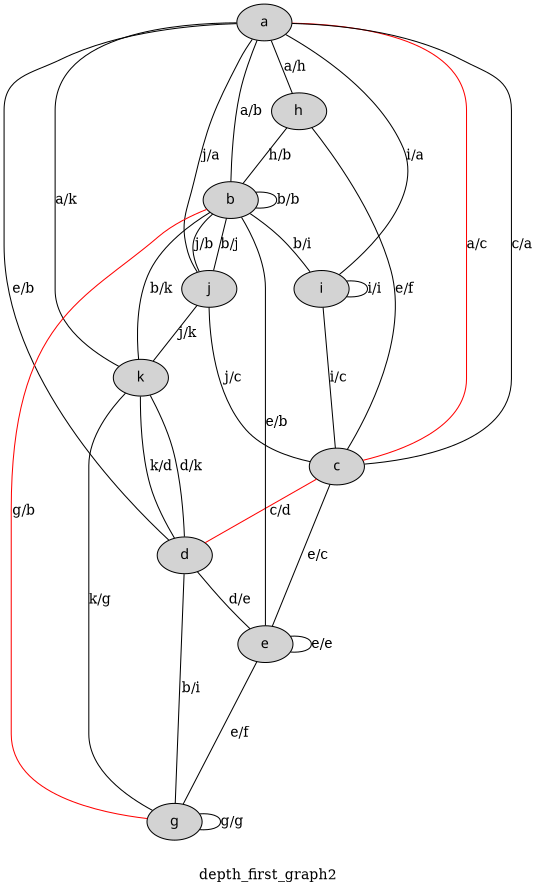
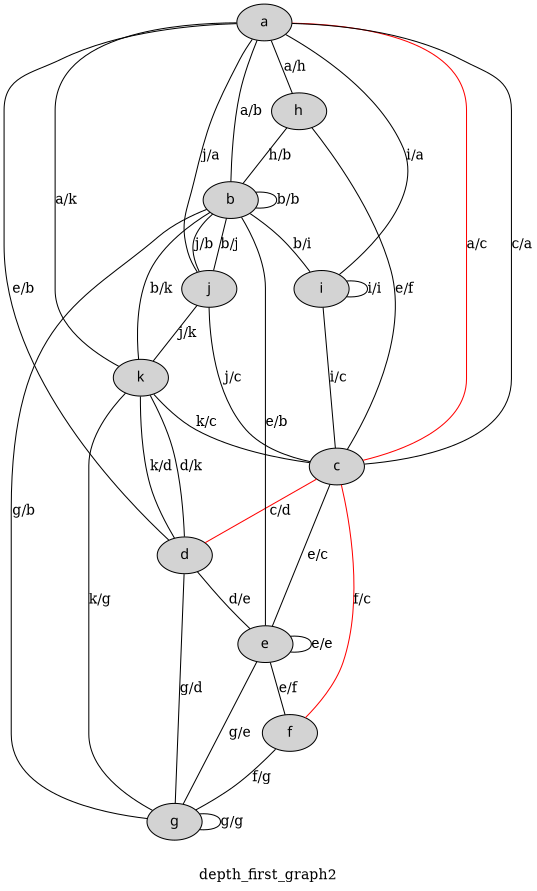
none -> (225, 443)
(11, 517) -> (11, 517)
(191, 689) -> (191, 689)
(240, 733) -> (240, 733)
none -> (290, 733)
